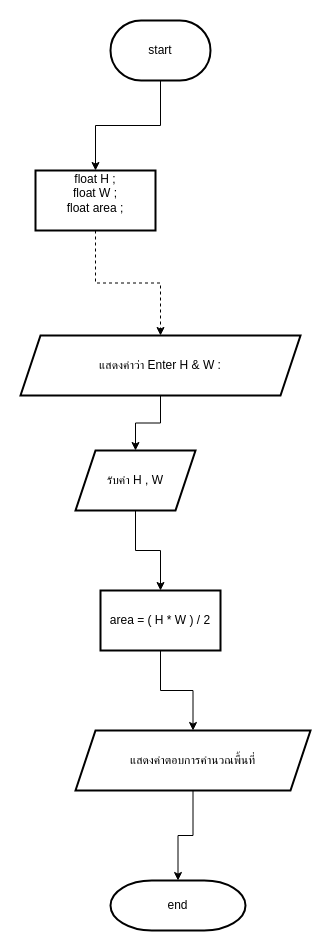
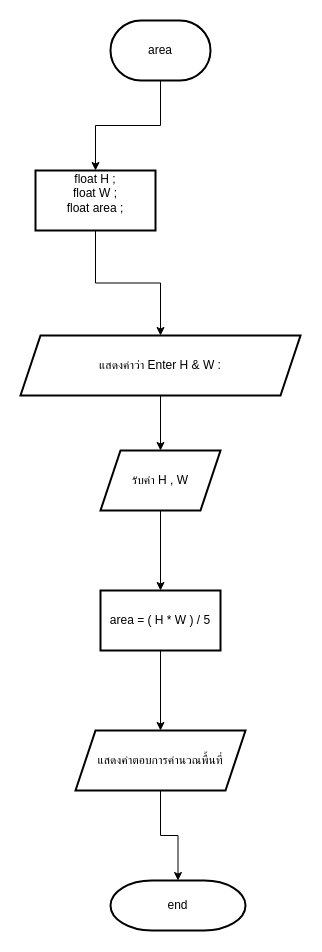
(161, 51) -> (161, 51)
(126, 283) -> (126, 283)
(136, 481) -> (161, 481)
(161, 621) -> (161, 621)
(193, 761) -> (161, 761)
